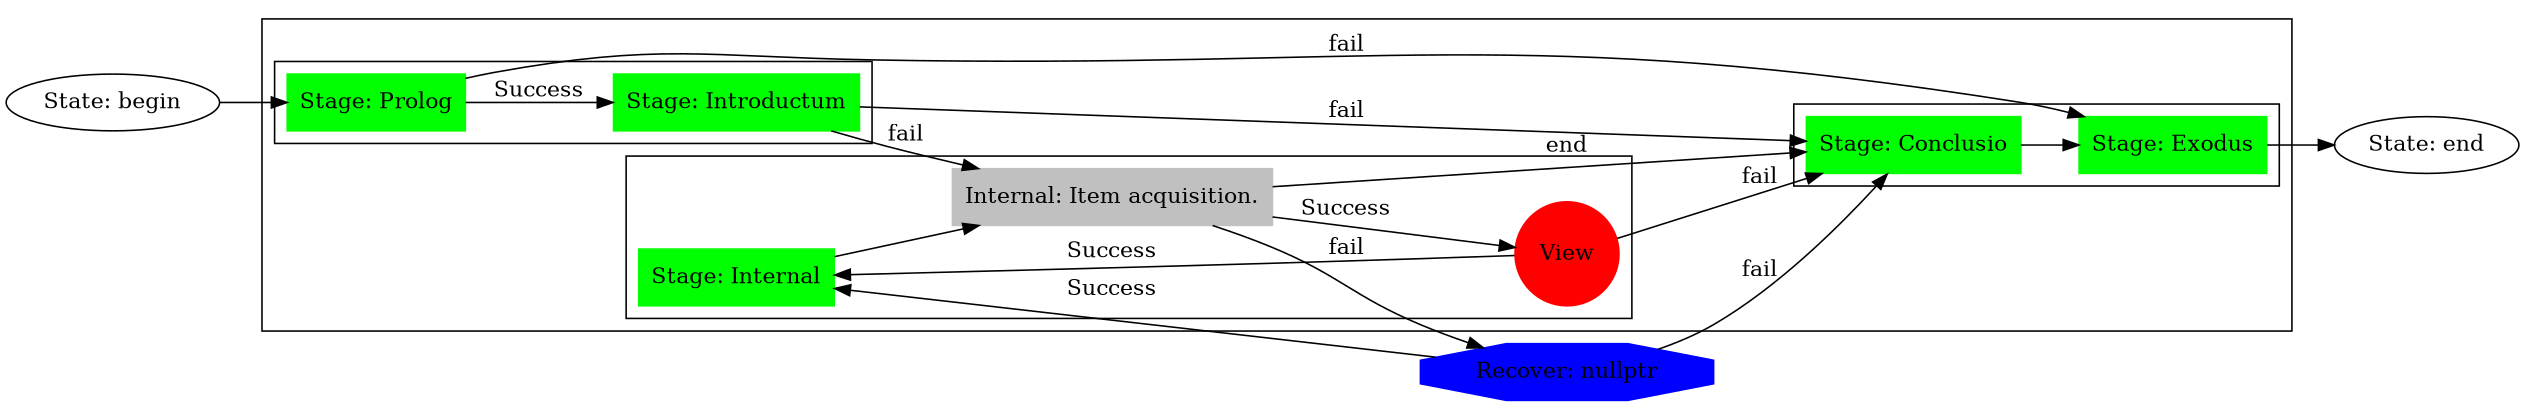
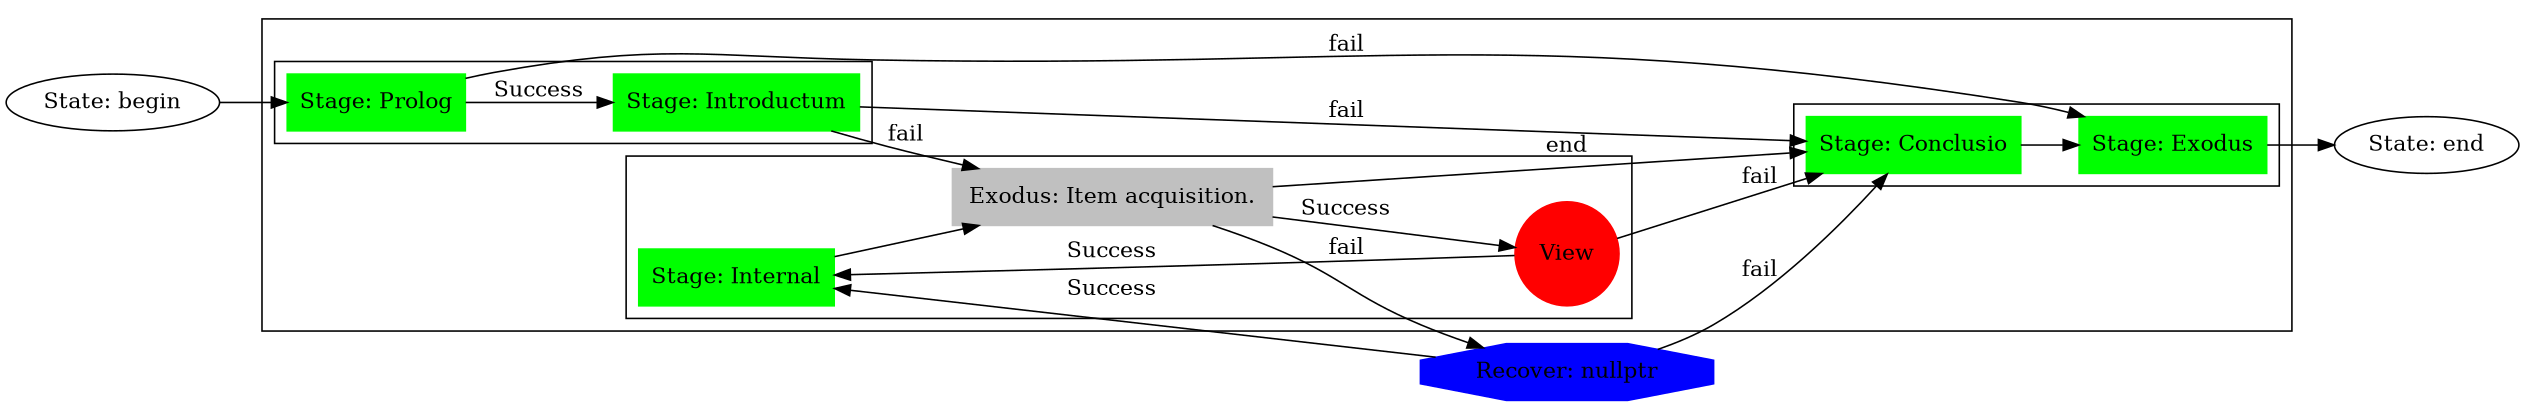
(1112, 197) -> (1112, 197)
